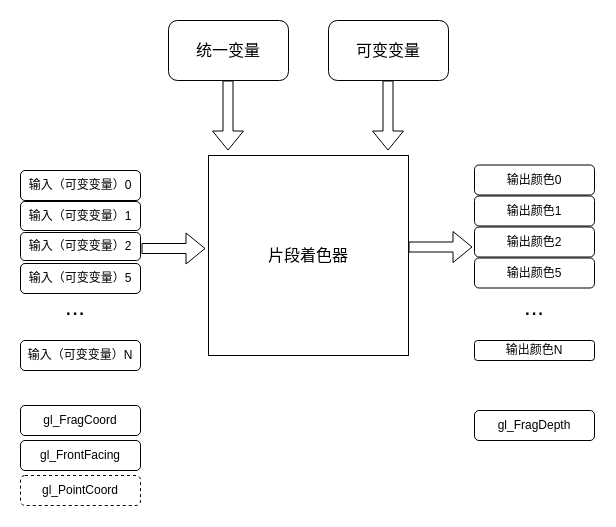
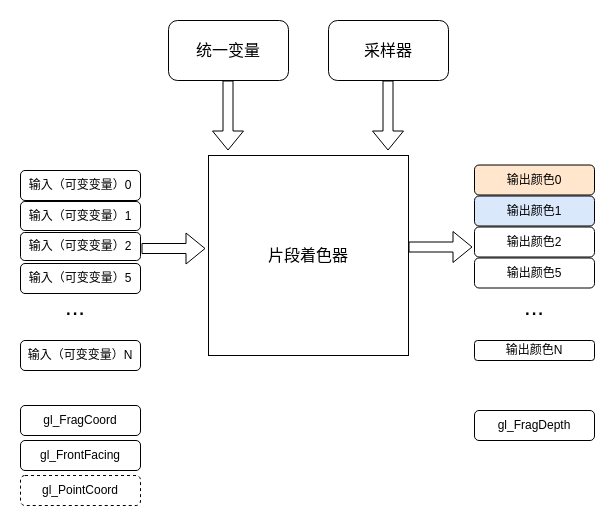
(389, 51) -> (389, 51)
(535, 180) -> (535, 180)
(535, 211) -> (535, 211)
